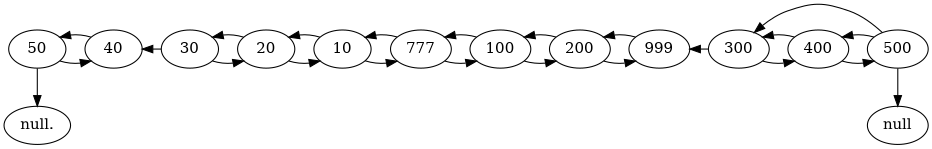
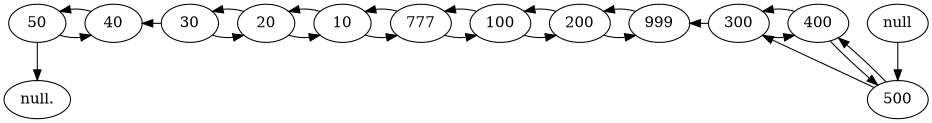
(898, 82) -> (898, 56)
